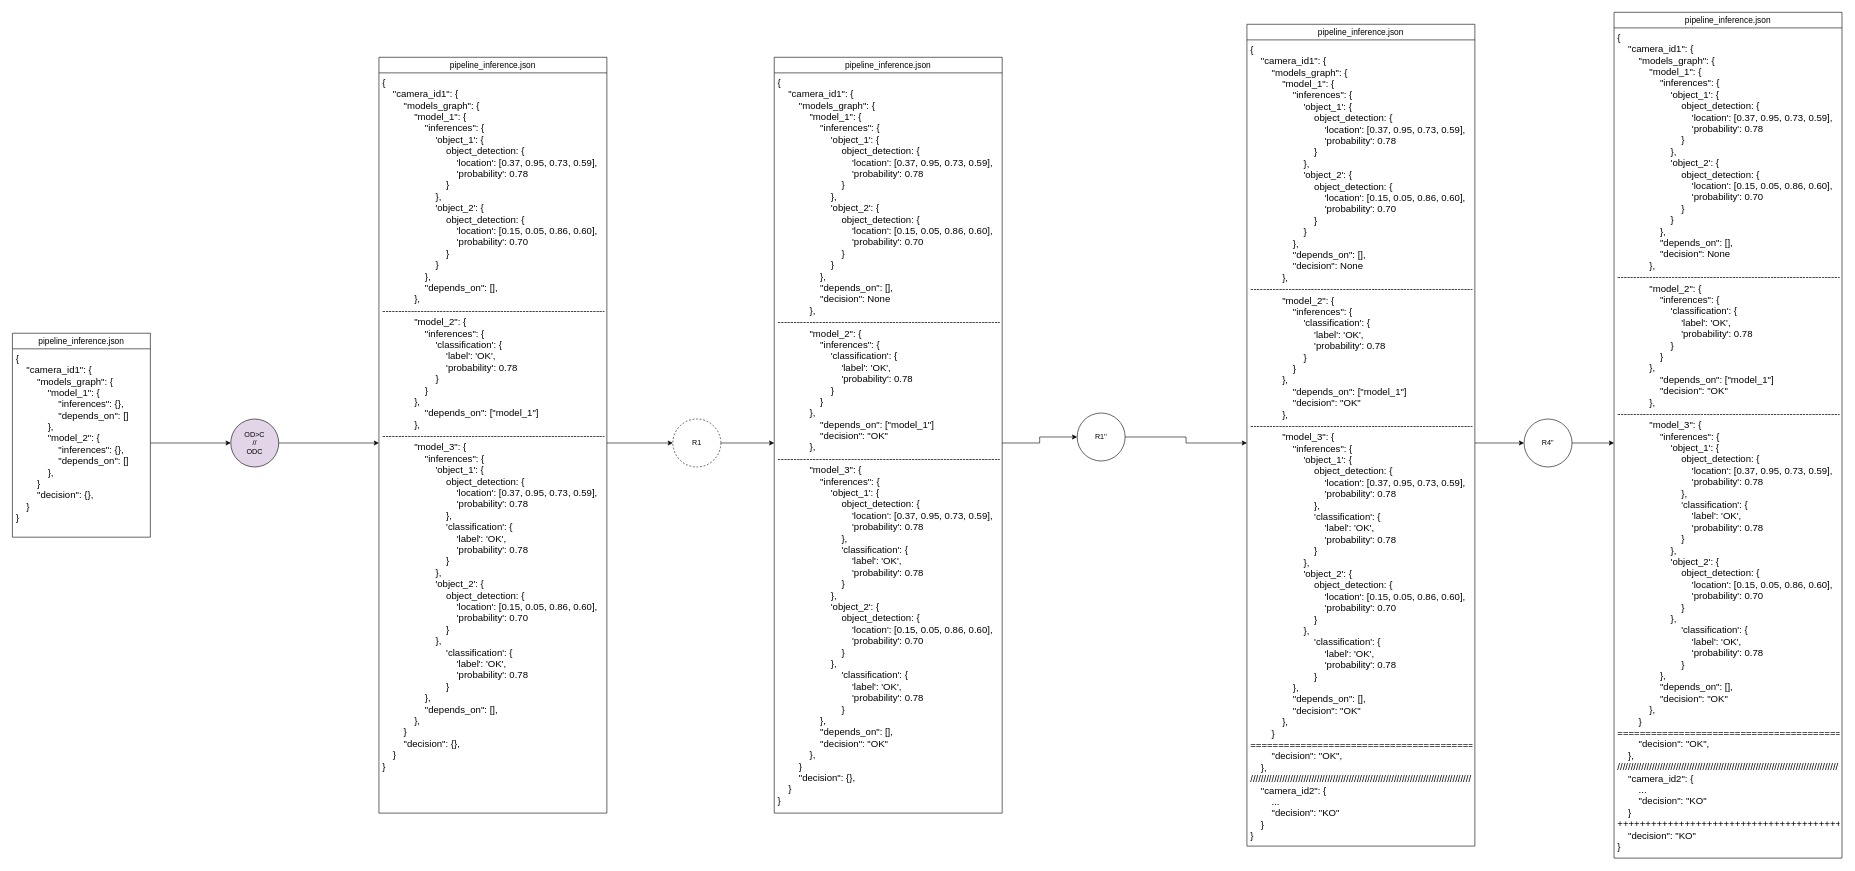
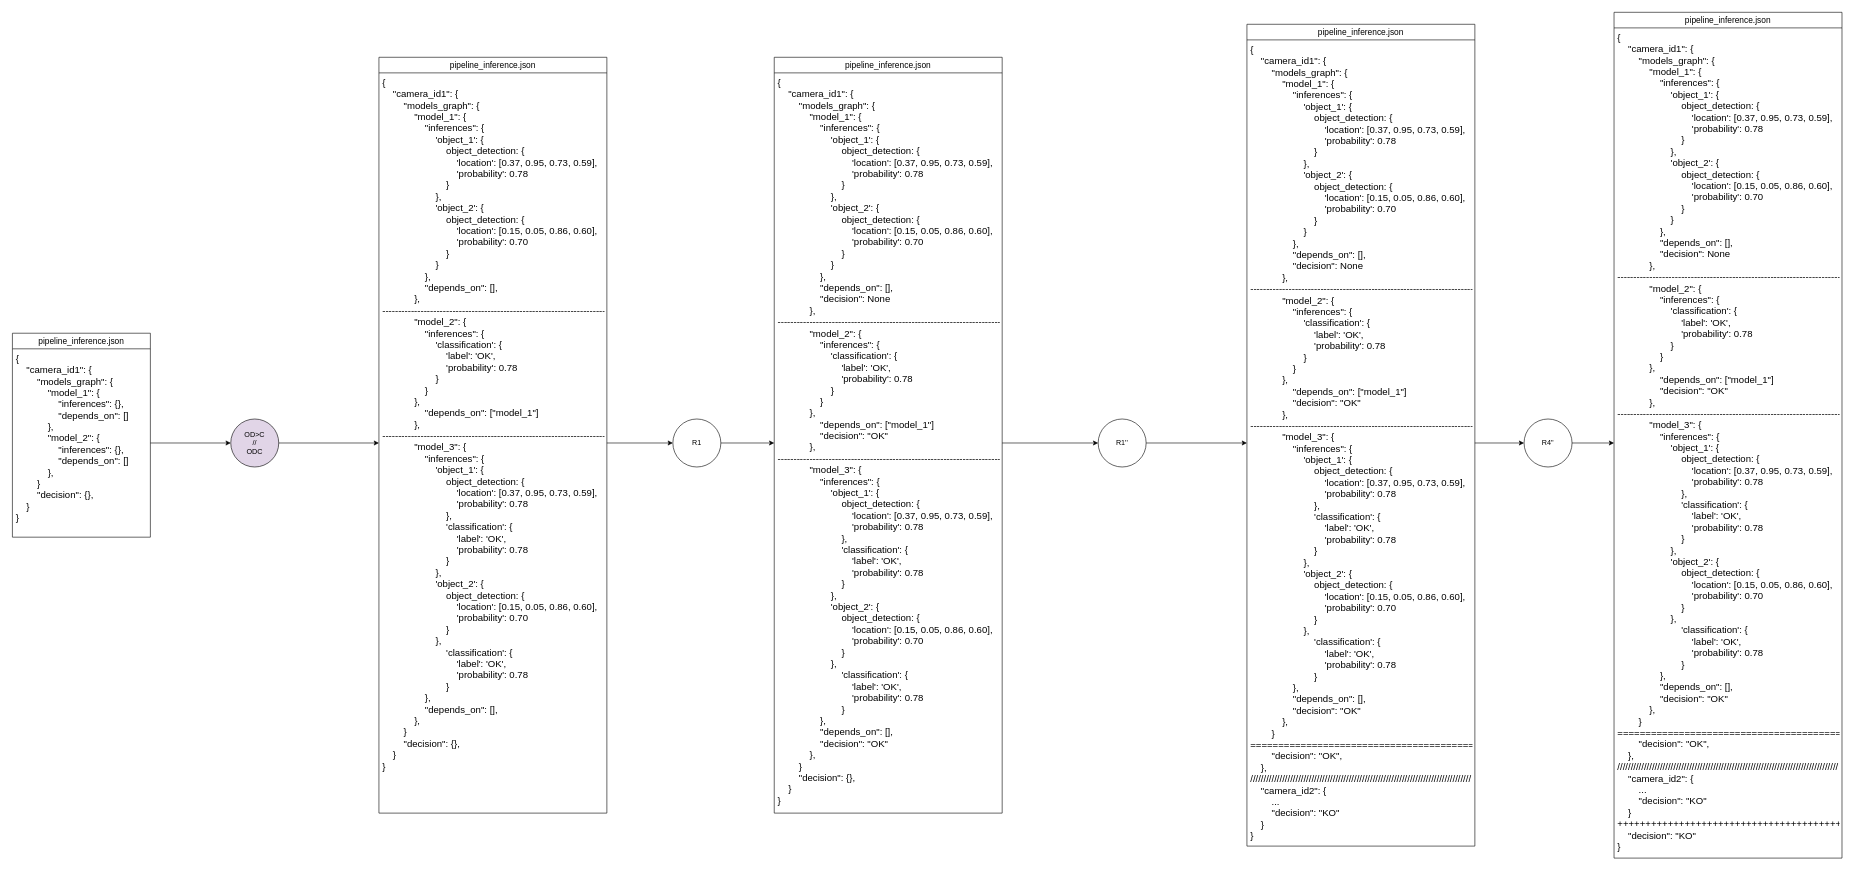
(1101, 437) -> (1122, 443)
(697, 443) -> (697, 443)
